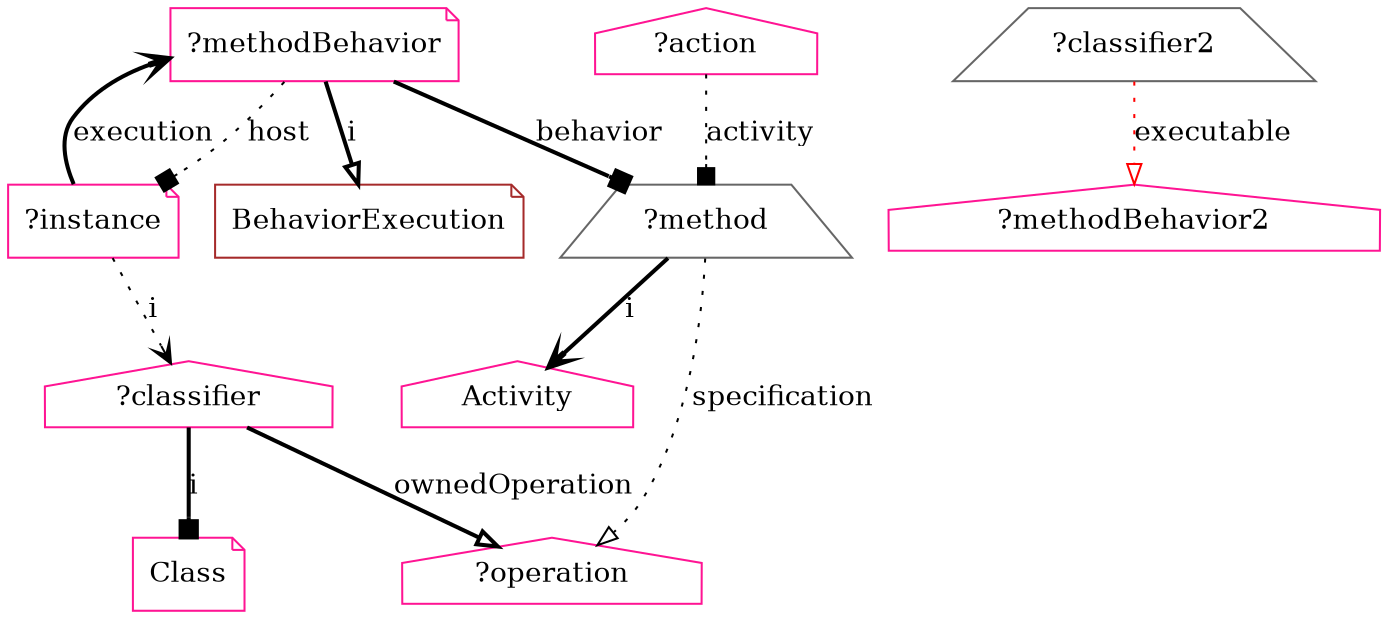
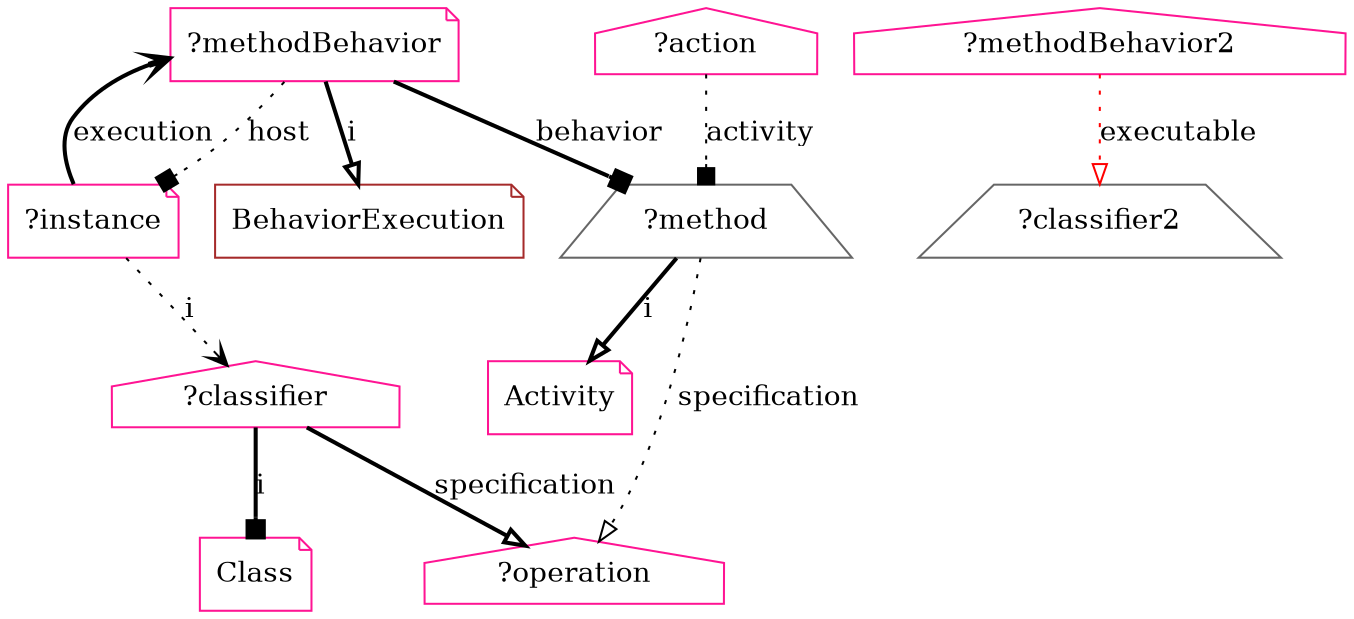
(1134, 123) -> (1100, 119)
(616, 306) -> (640, 302)
(517, 398) -> (560, 398)
(513, 486) -> (526, 486)
